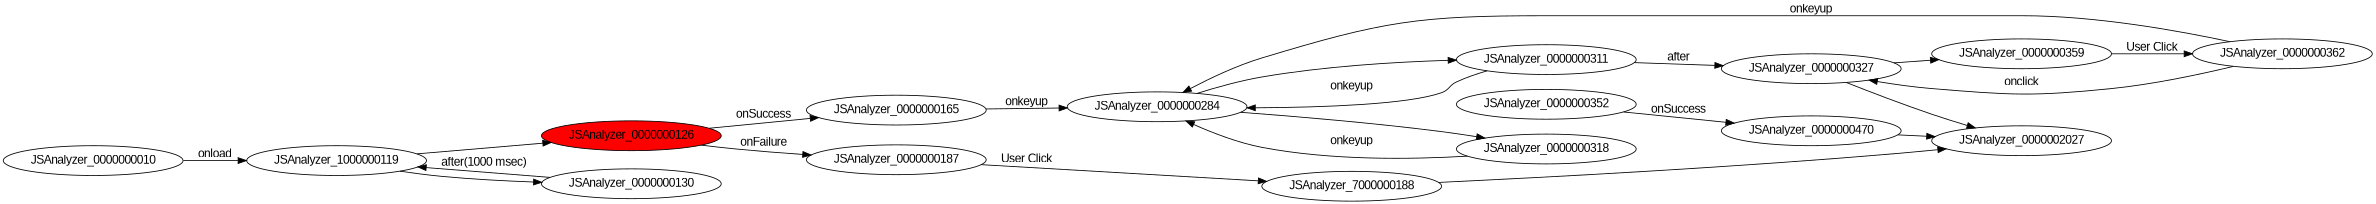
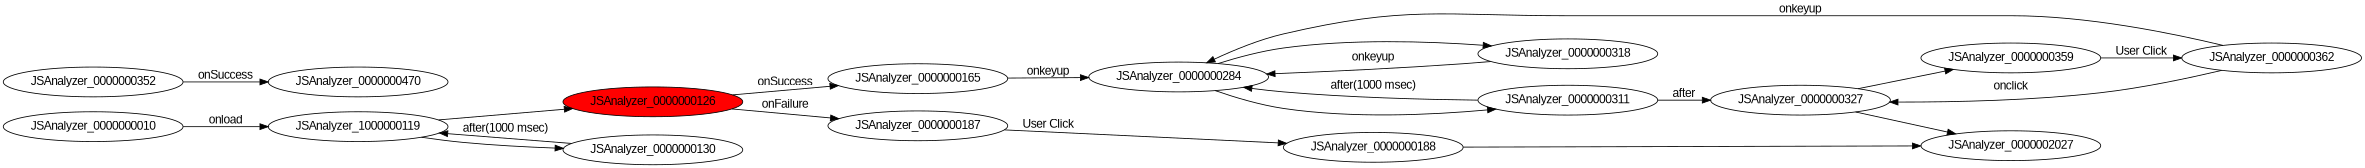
(1352, 87) -> (1373, 86)
(1912, 136) -> none
(1352, 186) -> (1373, 147)
